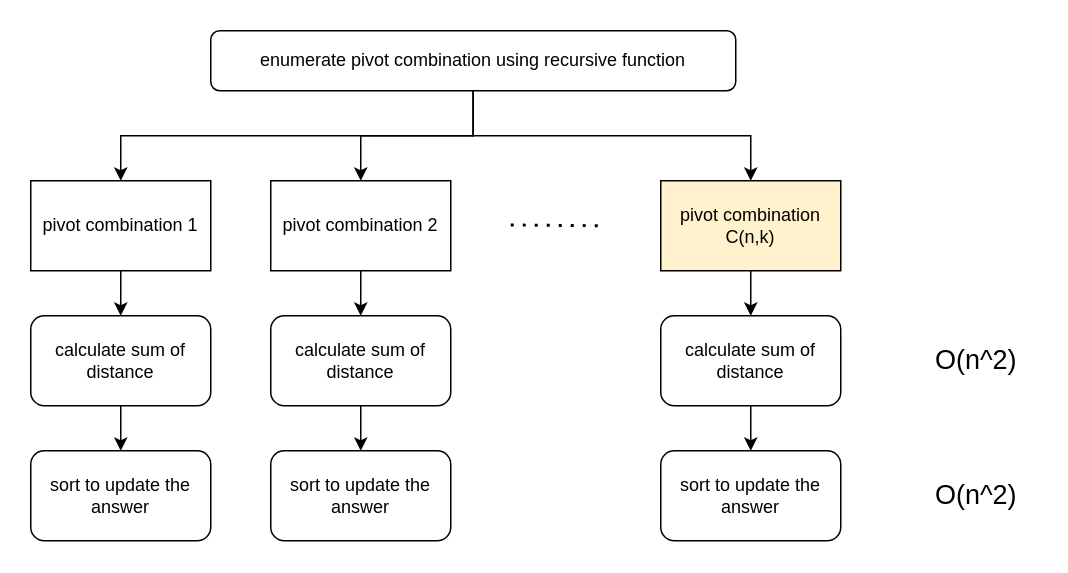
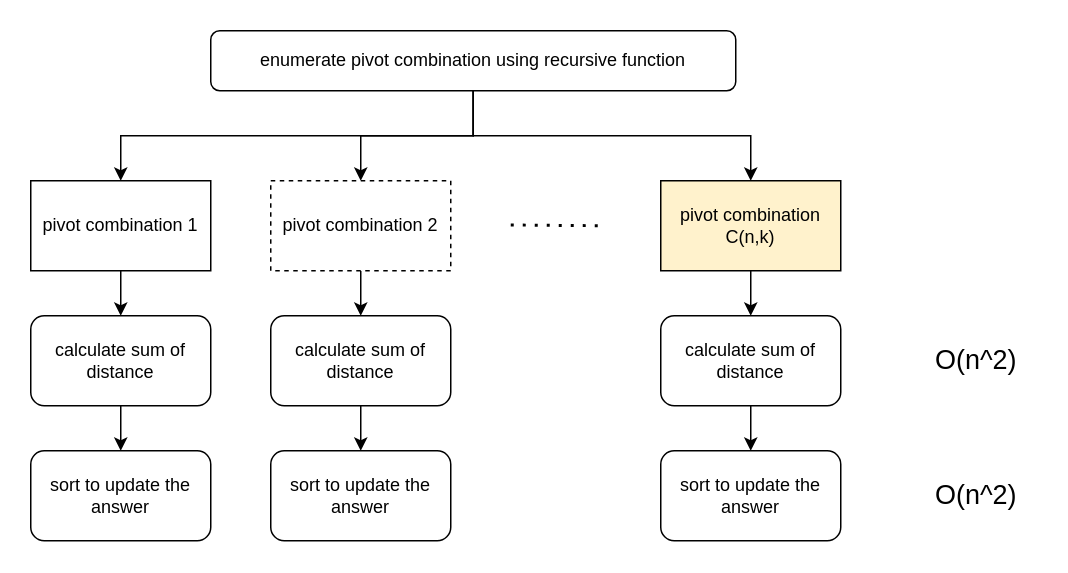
(361, 226) -> (361, 226)
